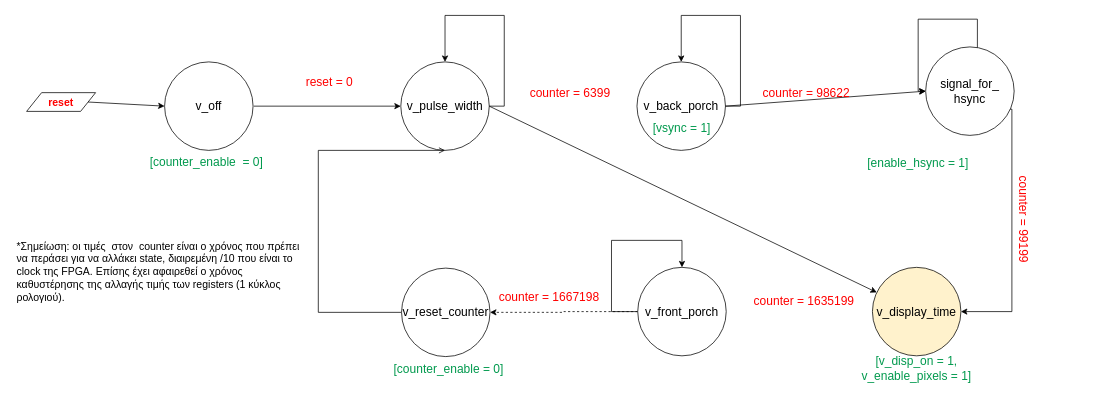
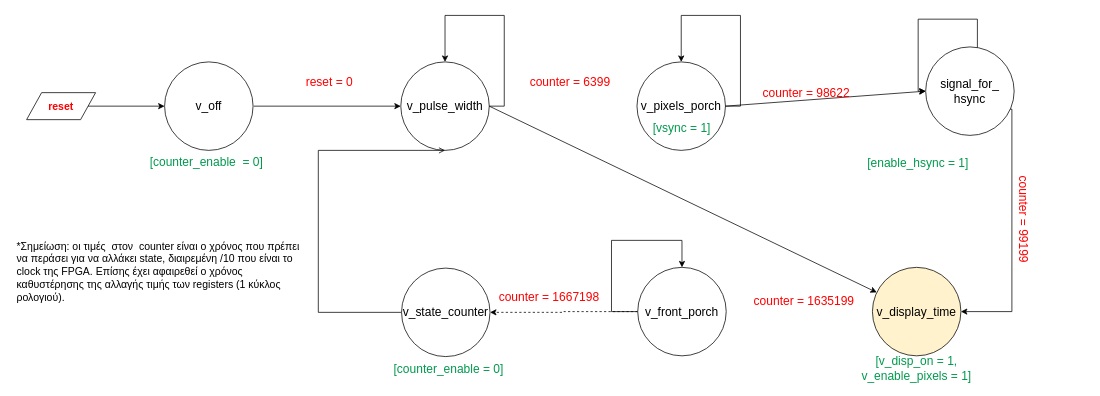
(570, 93) -> (570, 81)
(61, 102) -> (61, 106)
(681, 106) -> (681, 106)
(446, 312) -> (446, 312)
